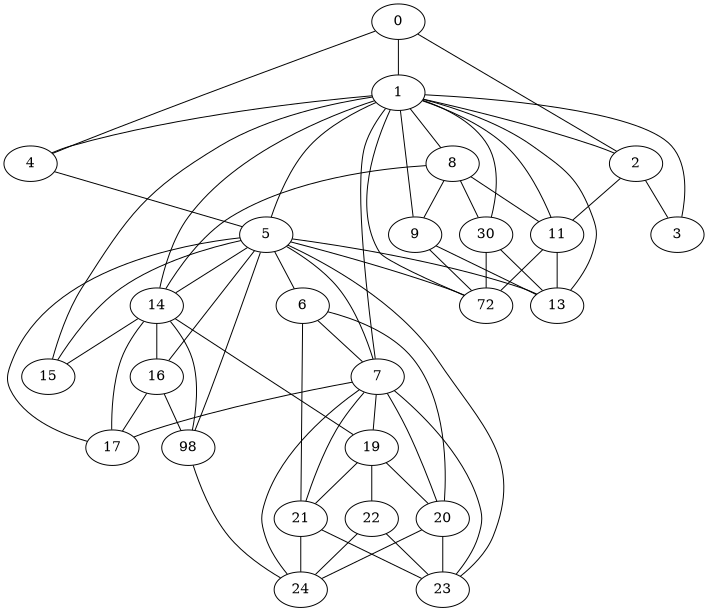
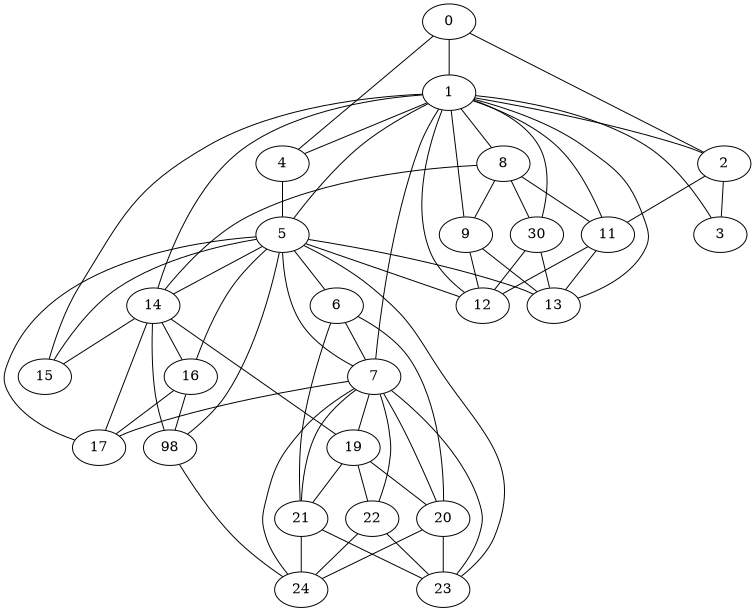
(486, 306) -> (483, 306)
none -> (391, 448)
